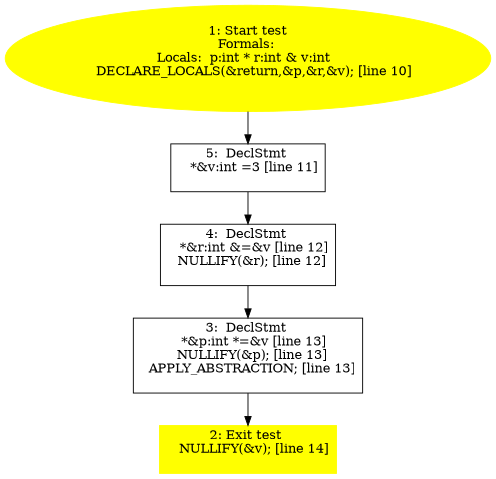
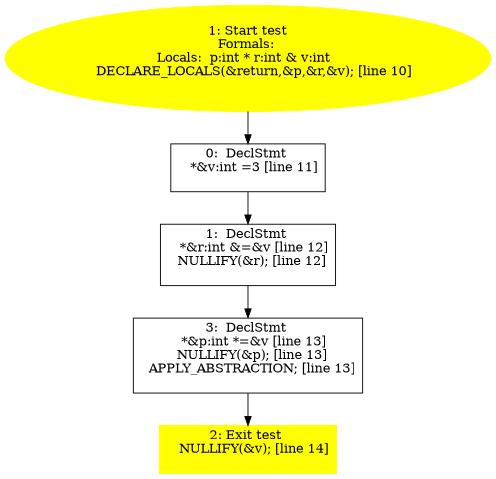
(248, 168) -> (248, 168)
(248, 255) -> (248, 255)
